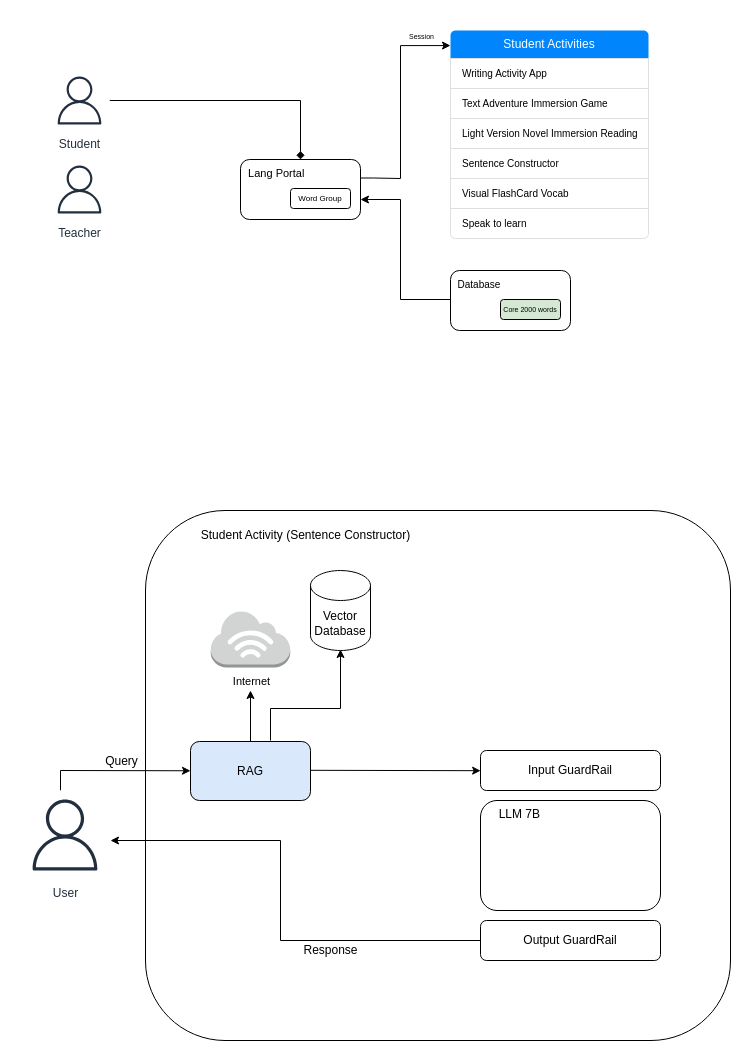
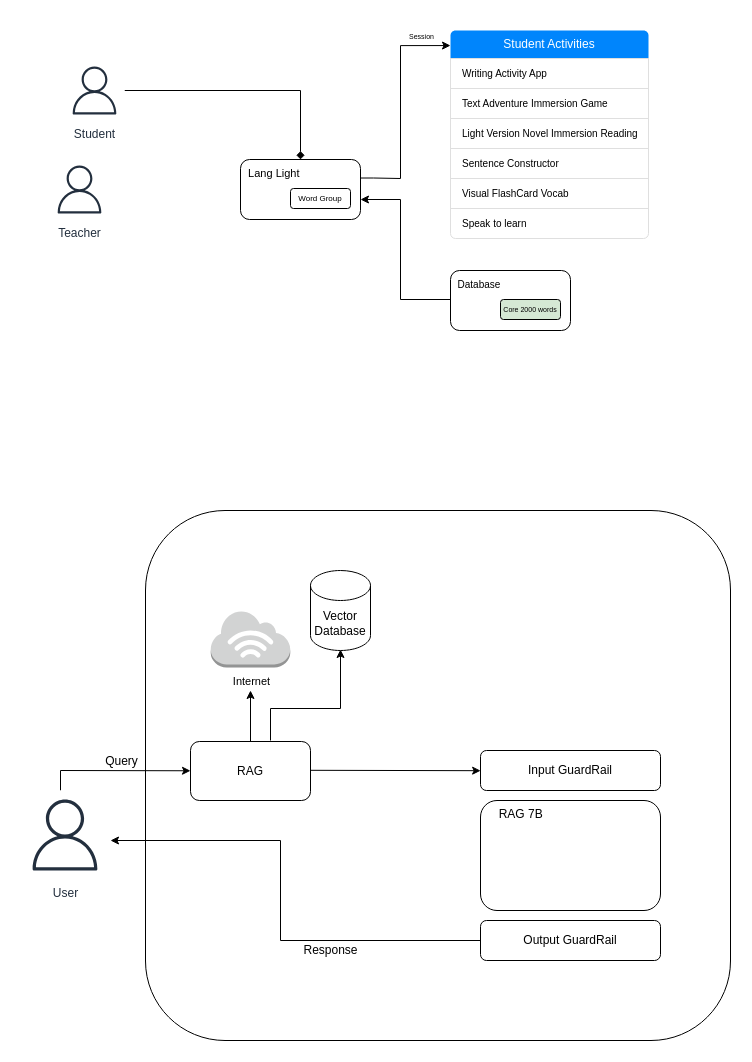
(80, 101) -> (95, 91)
(276, 174) -> (273, 174)
(306, 536) -> none
(251, 771) -> (251, 771)
(501, 815) -> (501, 815)
